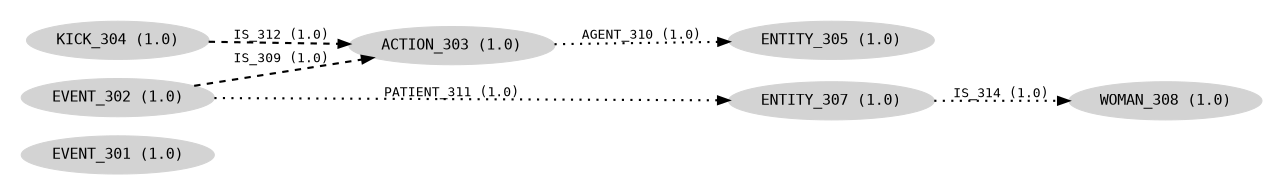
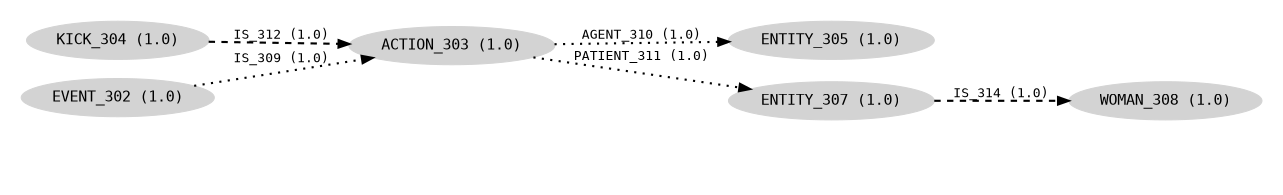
(278, 73) -> (278, 73)
(466, 99) -> (636, 72)
(996, 101) -> (996, 101)
(118, 155) -> none
